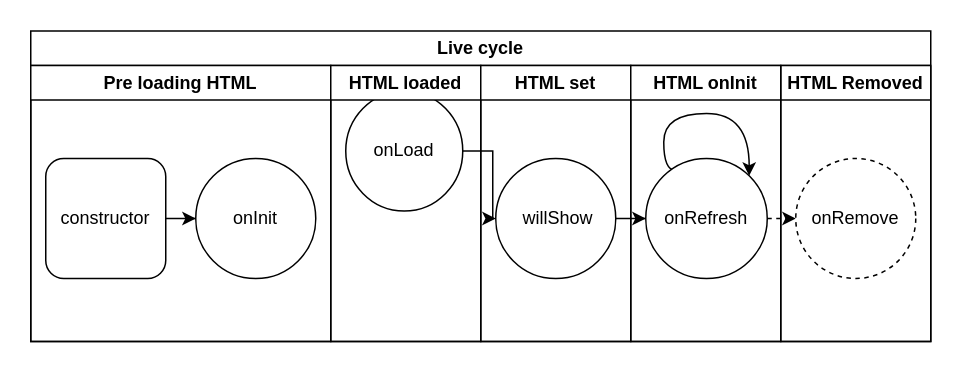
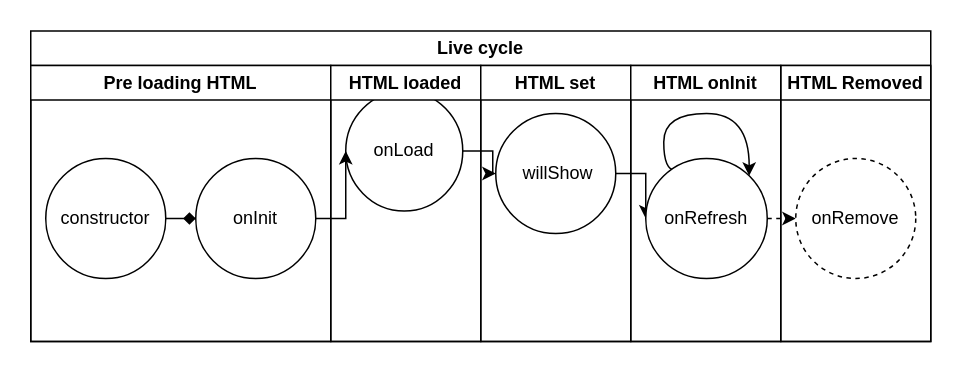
none -> (346, 205)
(106, 218) -> (106, 218)
(184, 218) -> (183, 218)
(556, 218) -> (556, 173)
